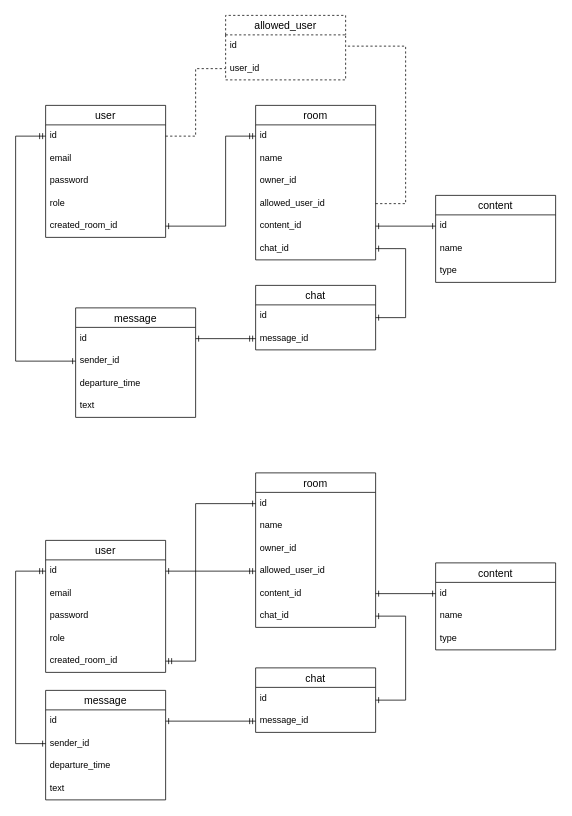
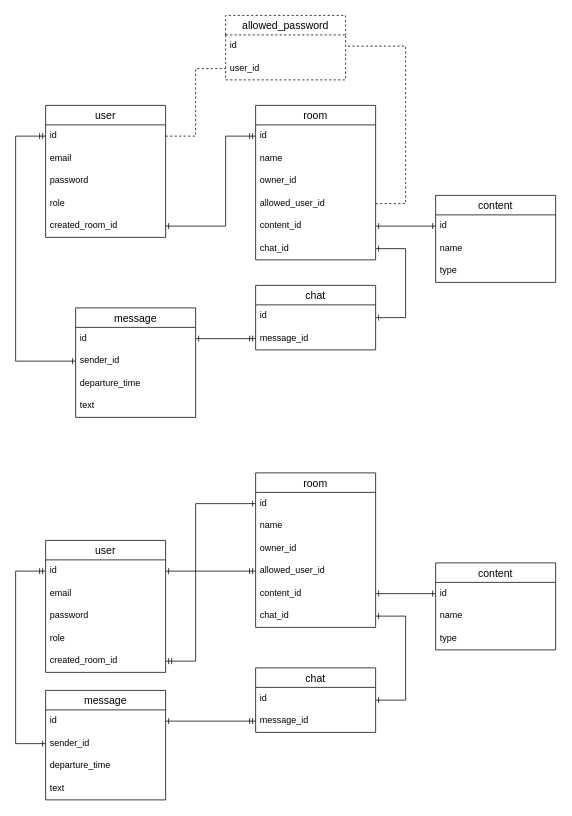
(285, 26) -> (285, 26)
